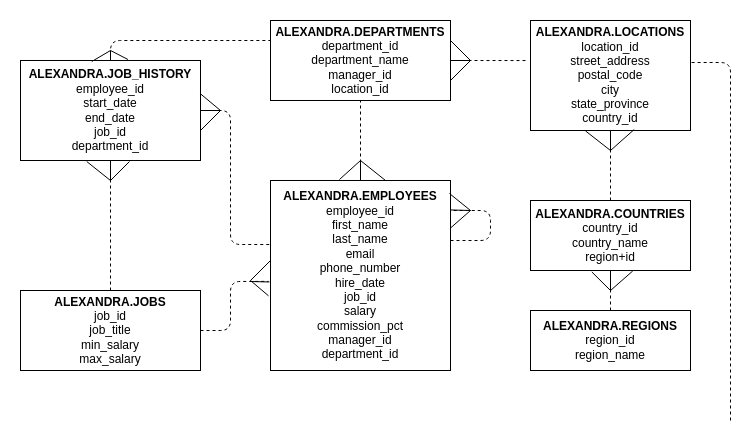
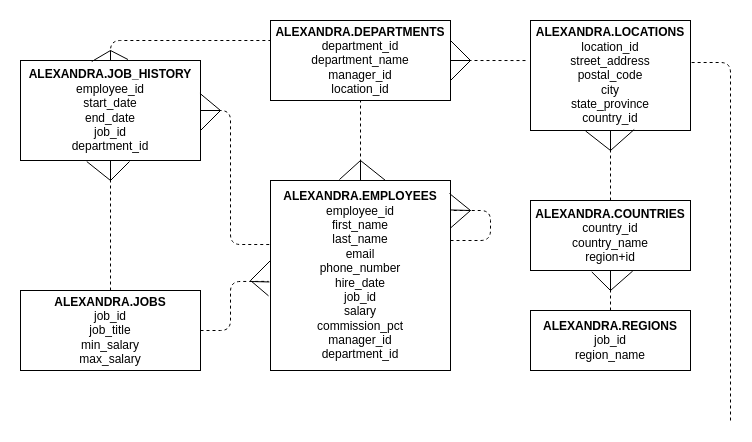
(611, 341) -> (611, 341)
